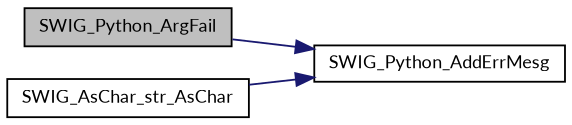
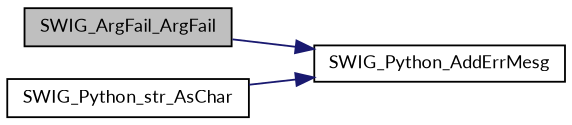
(128, 27) -> (128, 27)
(128, 98) -> (128, 98)
